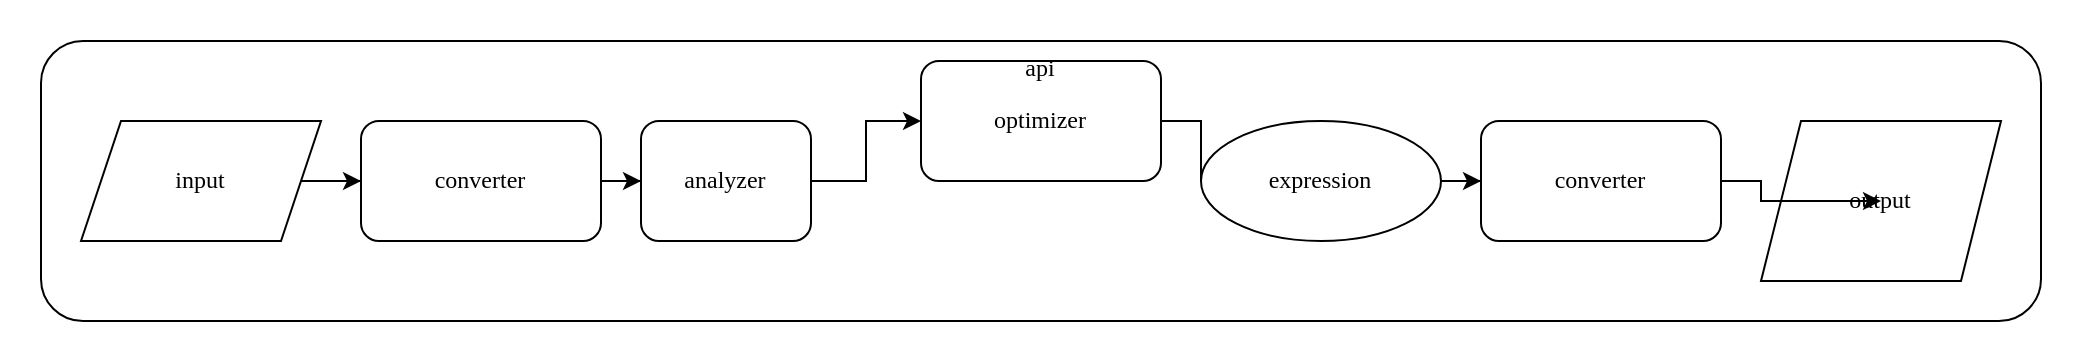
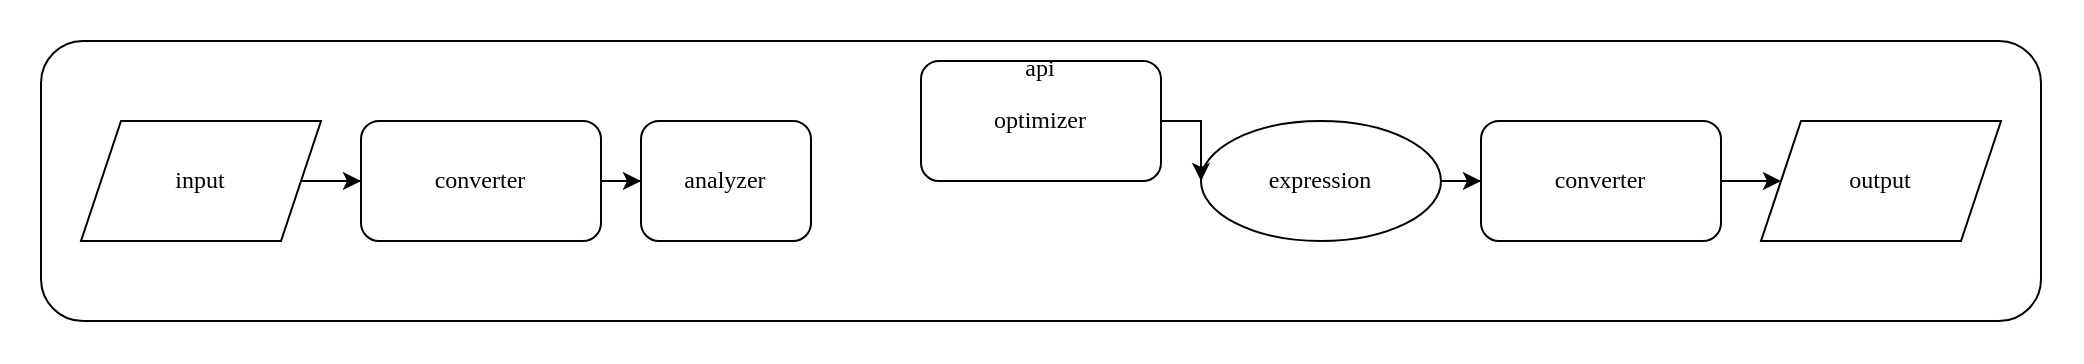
(866, 158) -> none
(1201, 171) -> (1201, 166)
(1881, 201) -> (1881, 181)
